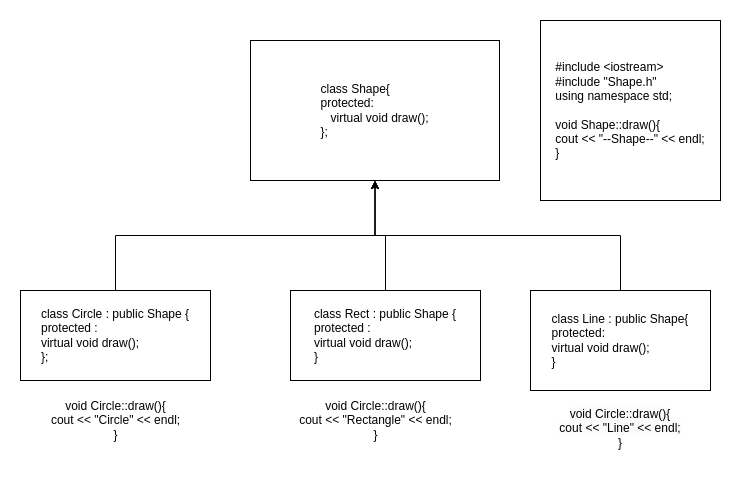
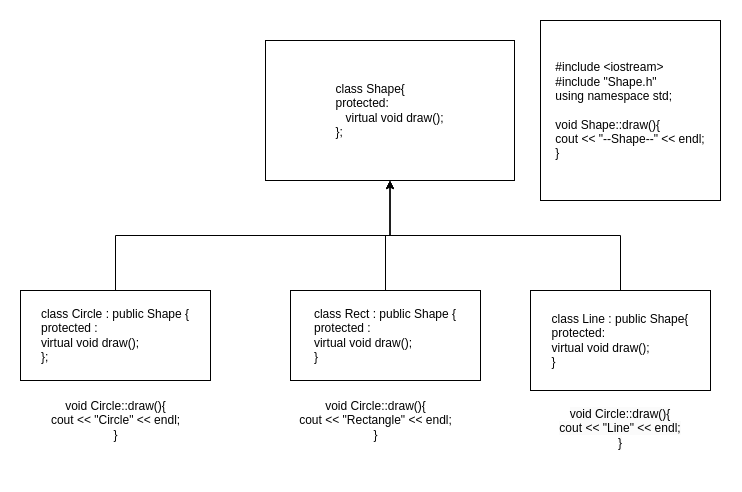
(375, 111) -> (390, 111)
